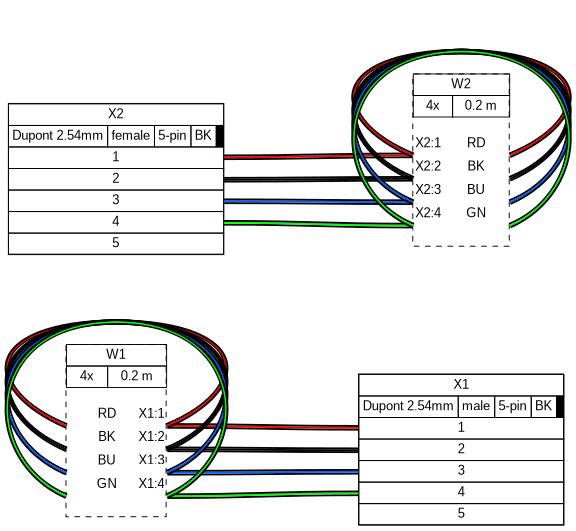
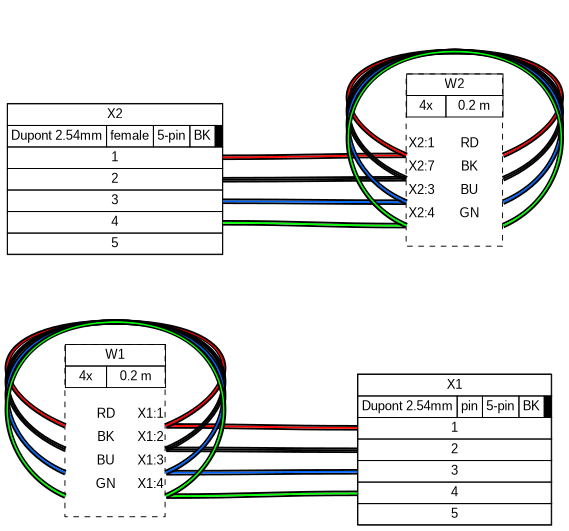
(428, 167) -> (422, 167)
(476, 406) -> (470, 406)
